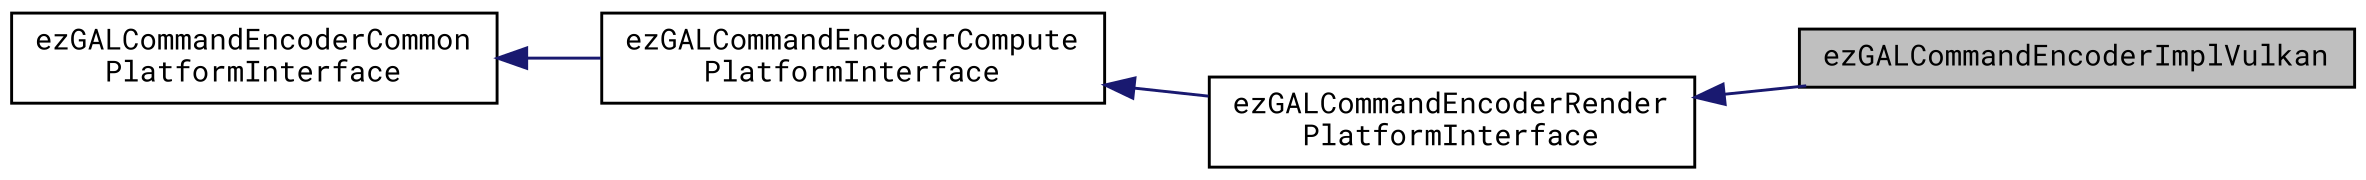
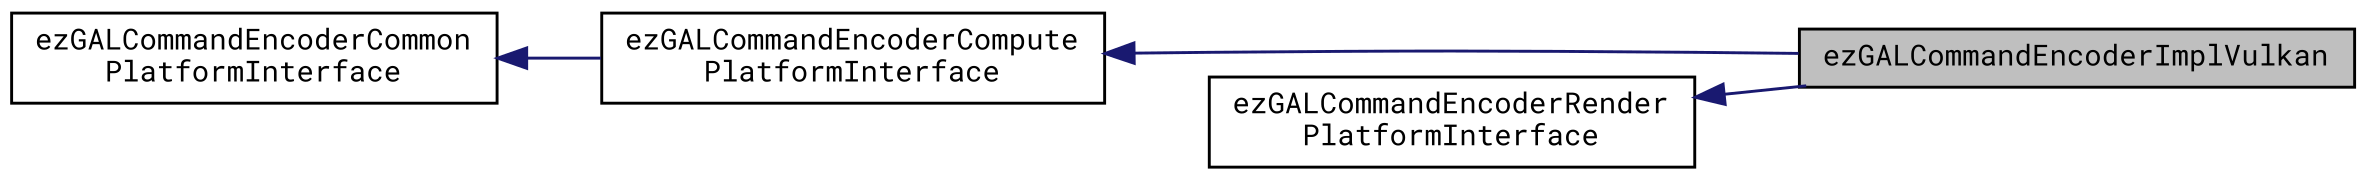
(1171, 92) -> (1467, 51)
